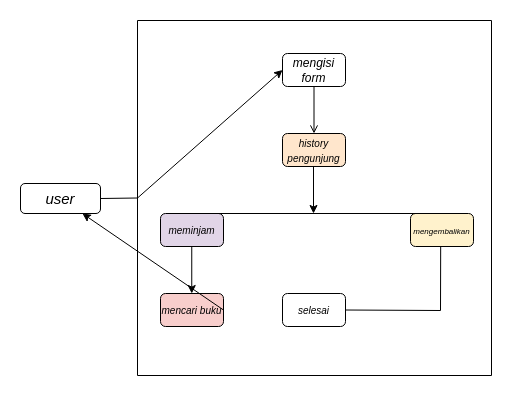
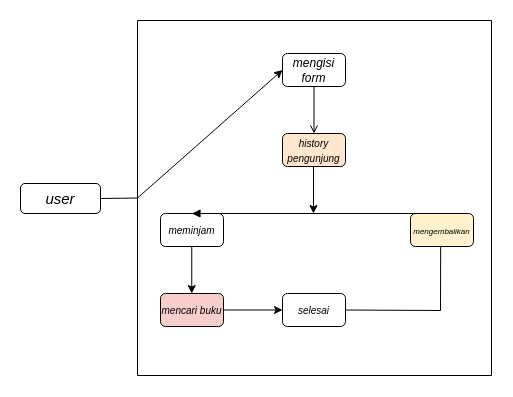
(197, 214) -> (201, 214)
(192, 230) -> (192, 230)
(156, 264) -> (250, 310)
